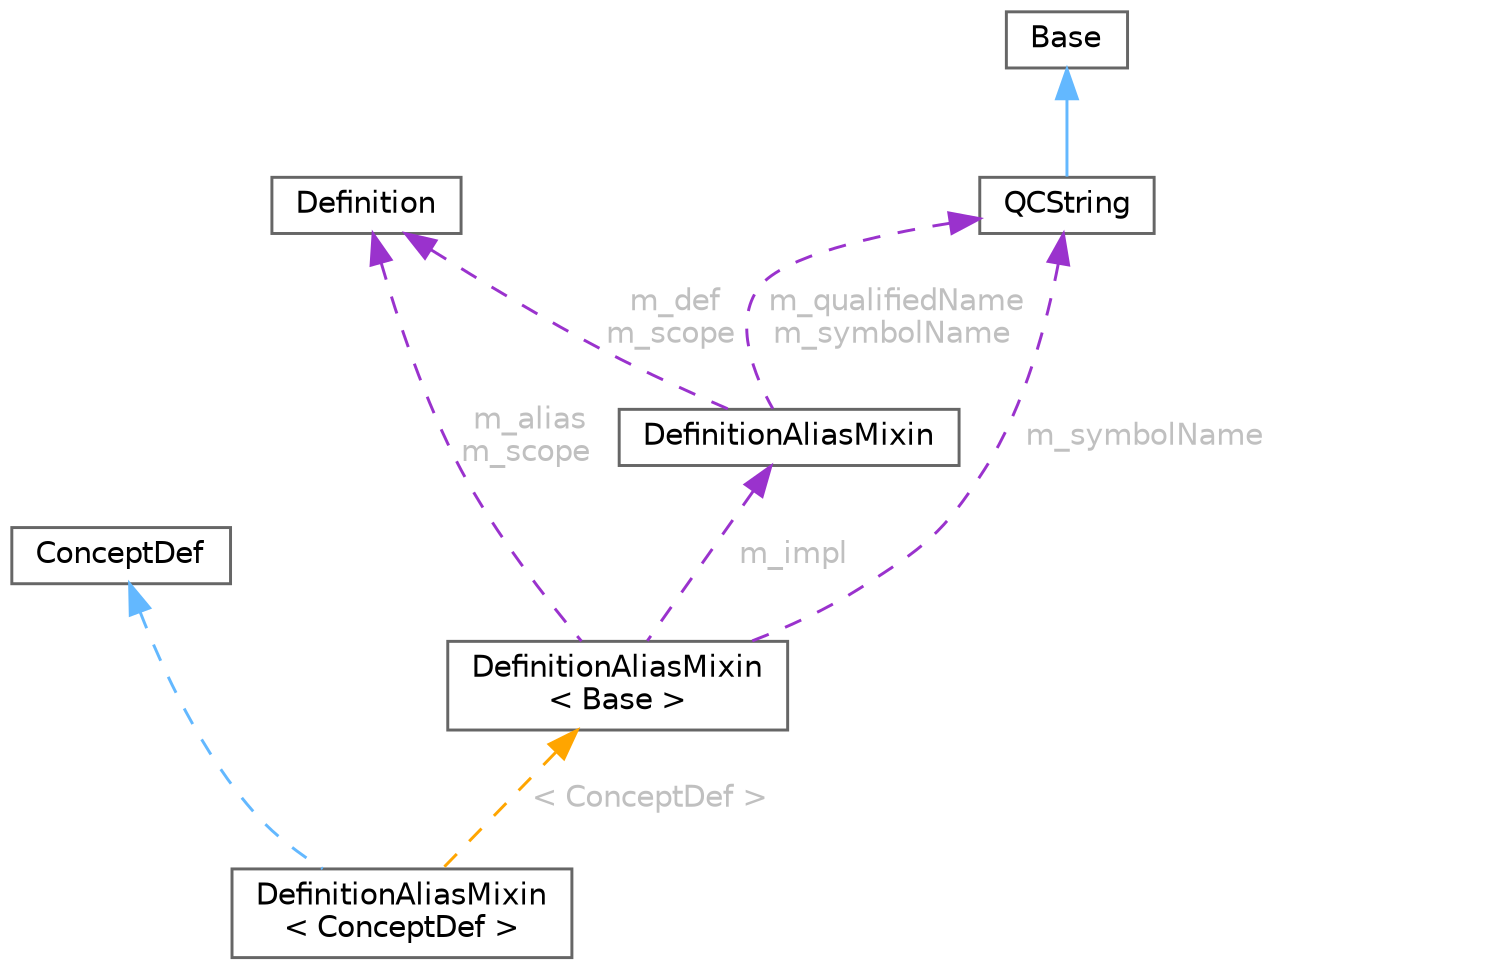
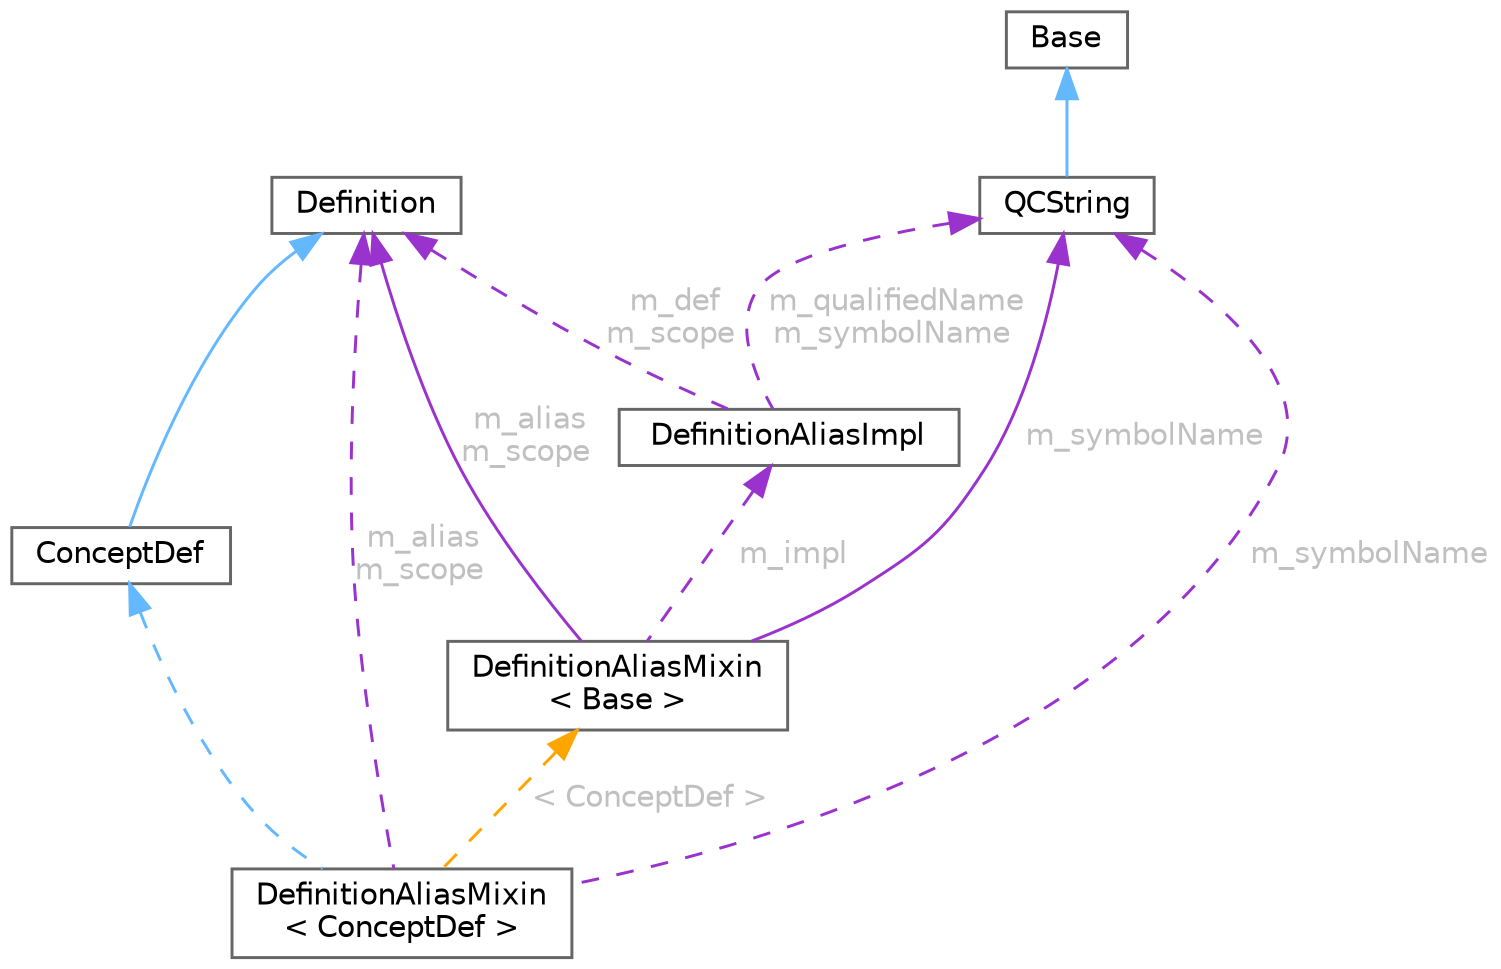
none -> (196, 378)
(789, 437) -> (789, 437)
(458, 464) -> (458, 464)
(963, 500) -> (963, 500)
none -> (354, 568)
none -> (1090, 675)
